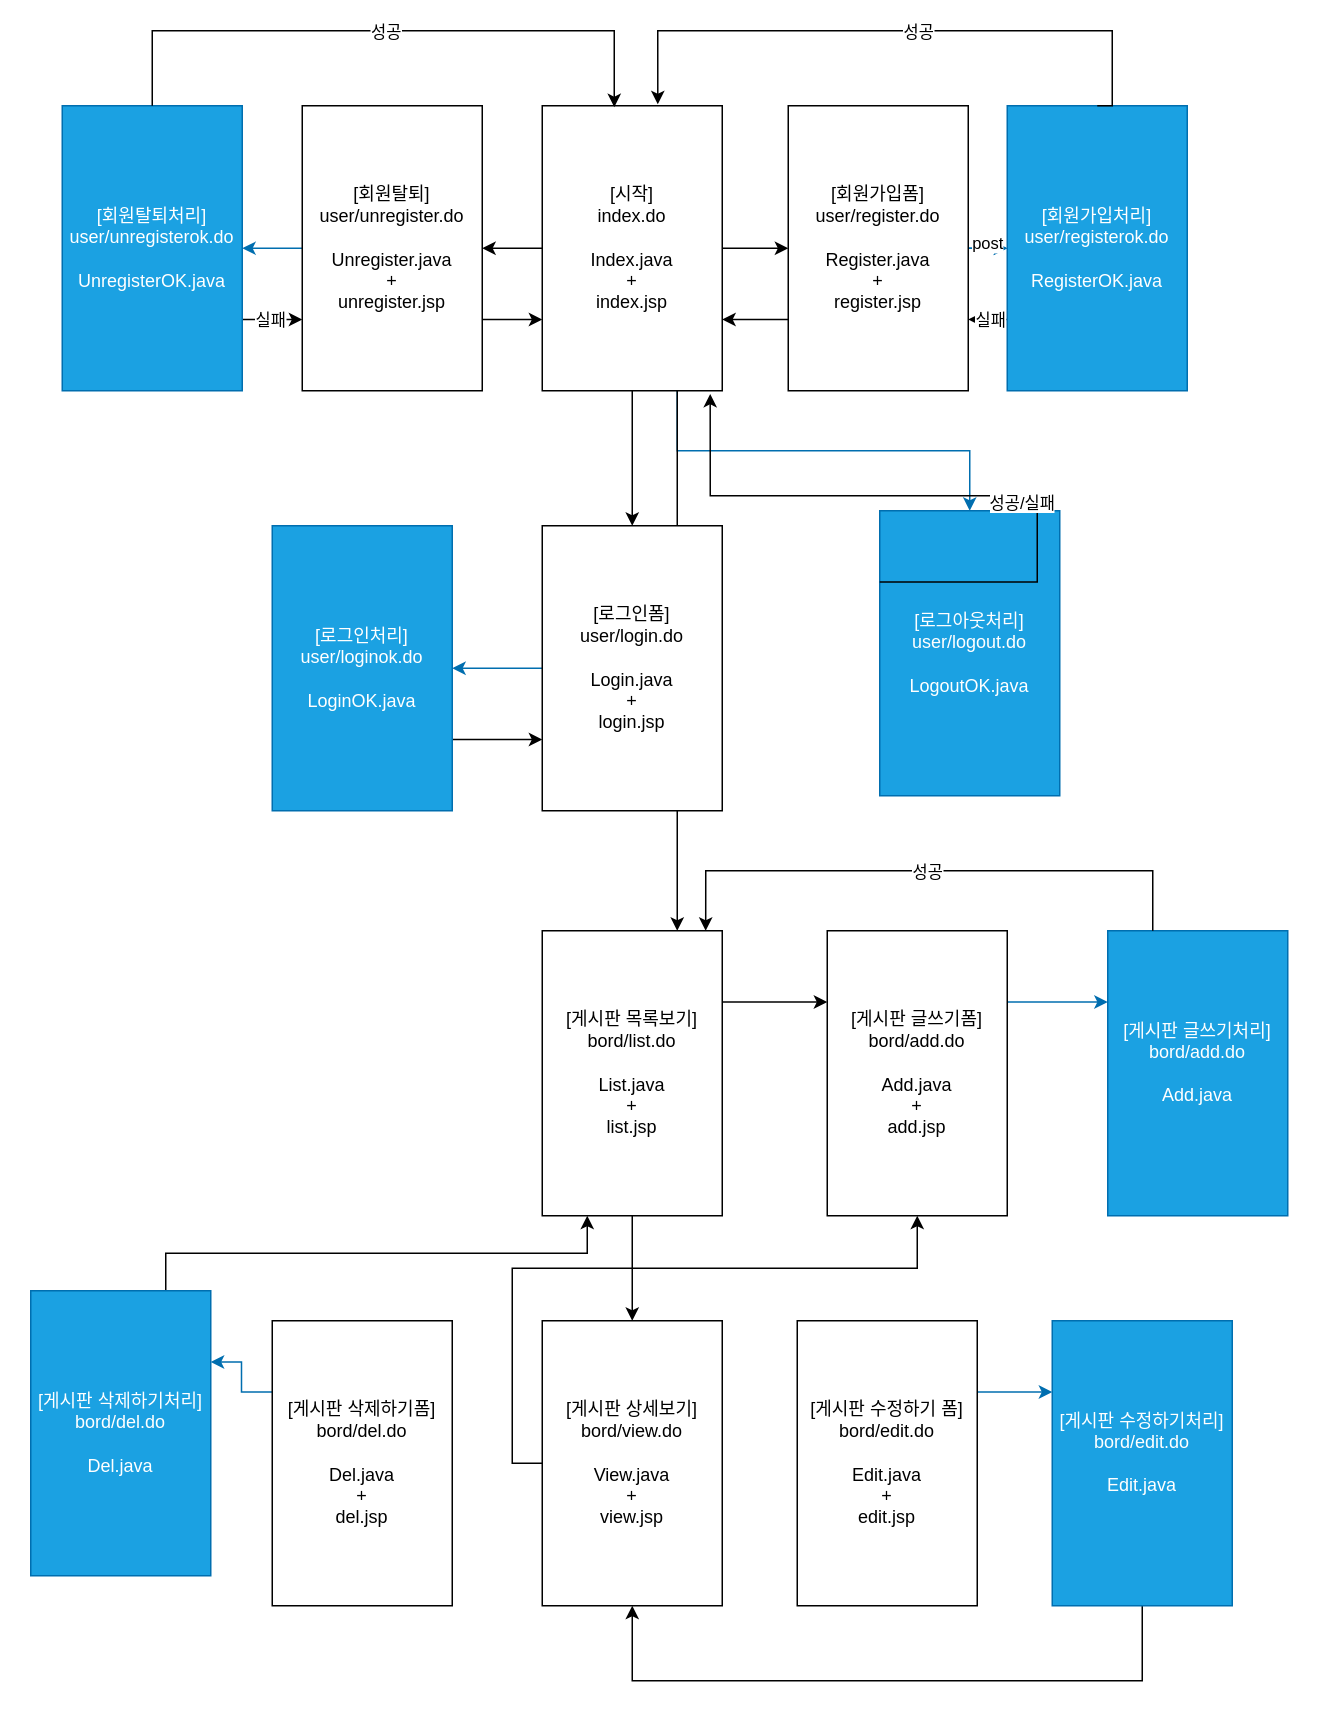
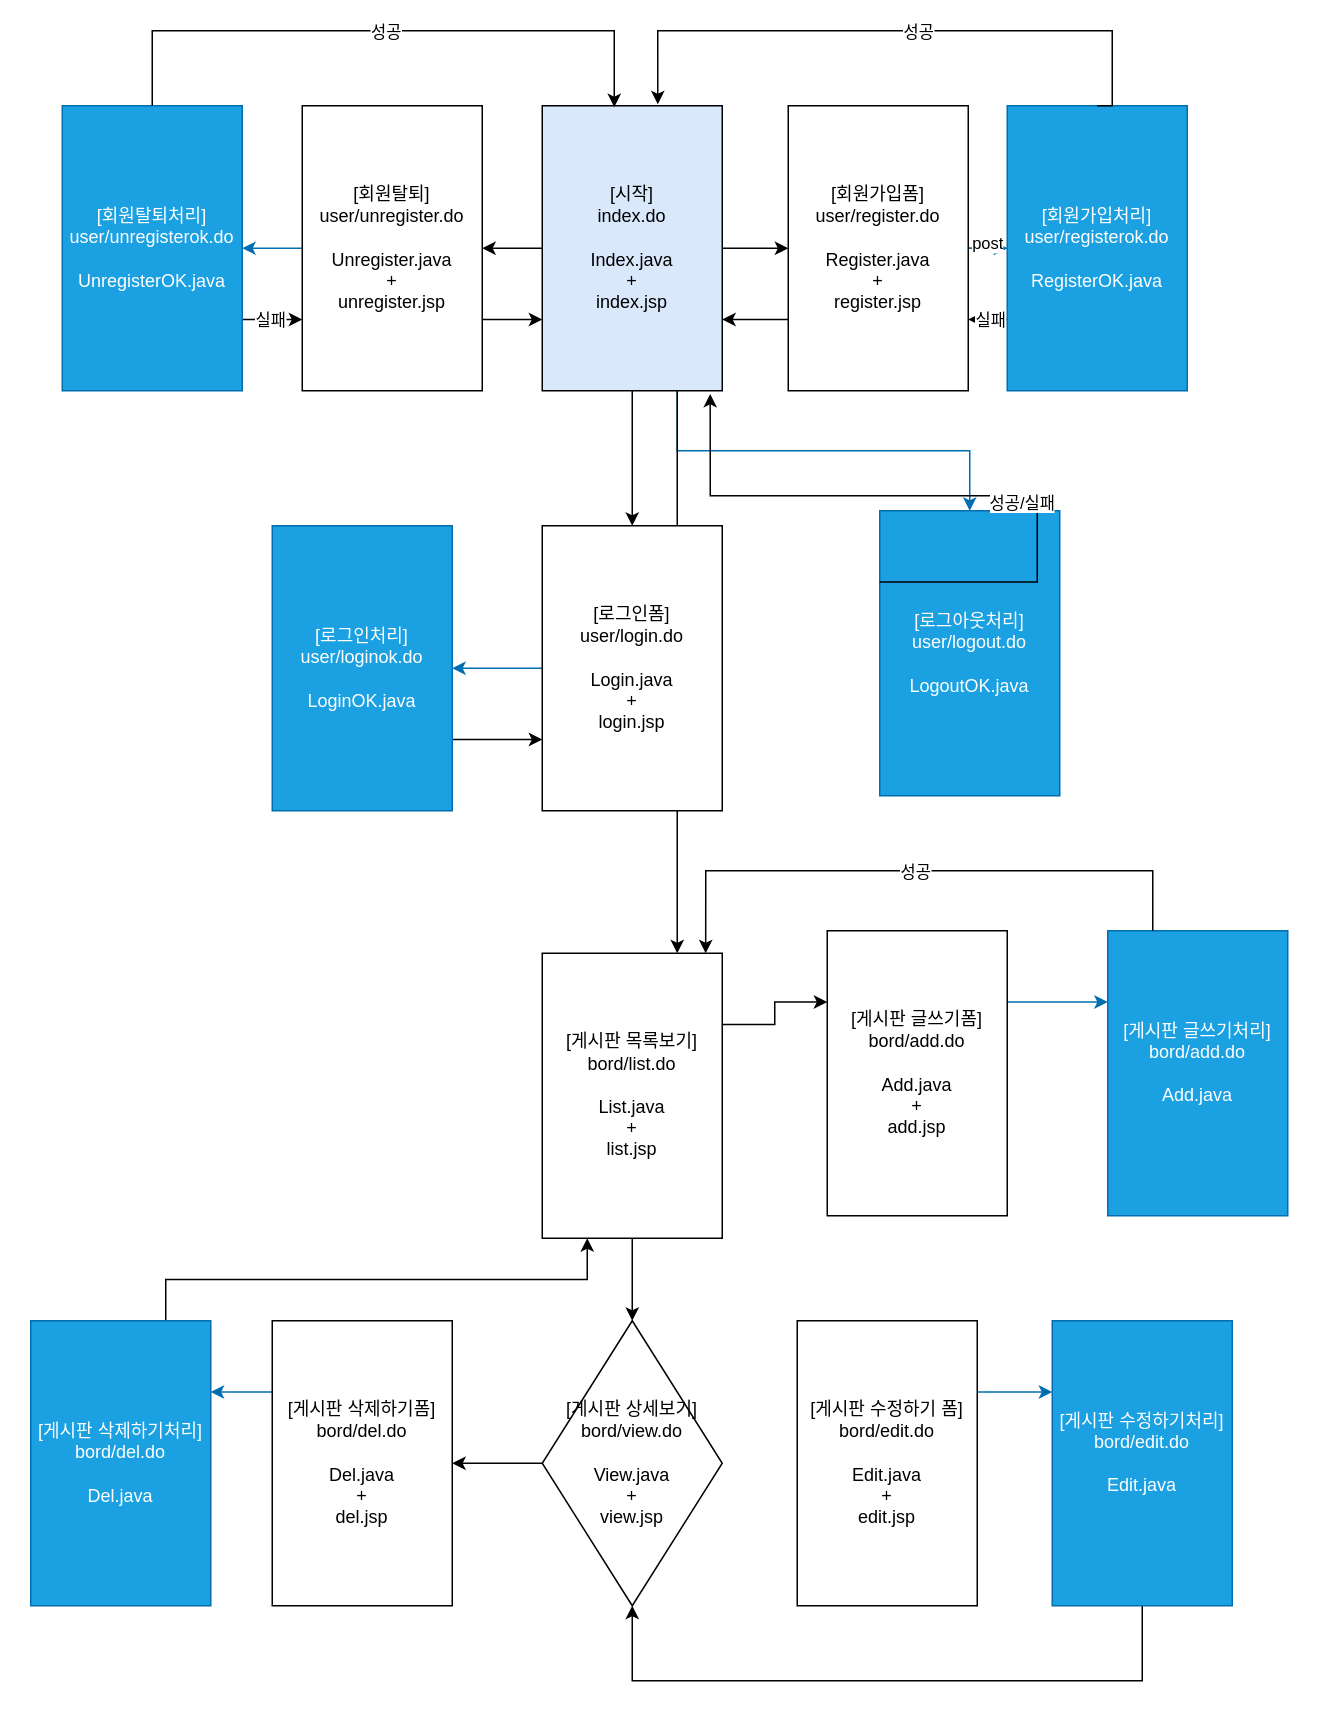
(632, 248) -> (632, 248)
(632, 1073) -> (632, 1096)
(637, 1268) -> (488, 1463)
(121, 1433) -> (121, 1463)
(632, 1463) -> (632, 1463)
